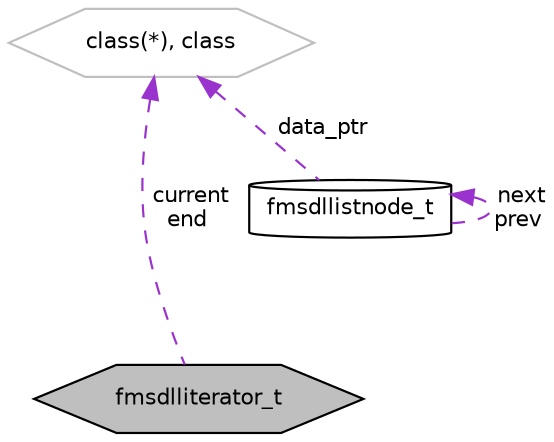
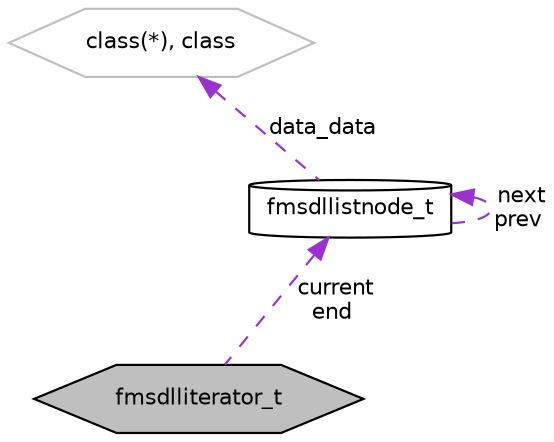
(319, 129) -> (319, 129)
(146, 235) -> (270, 310)
